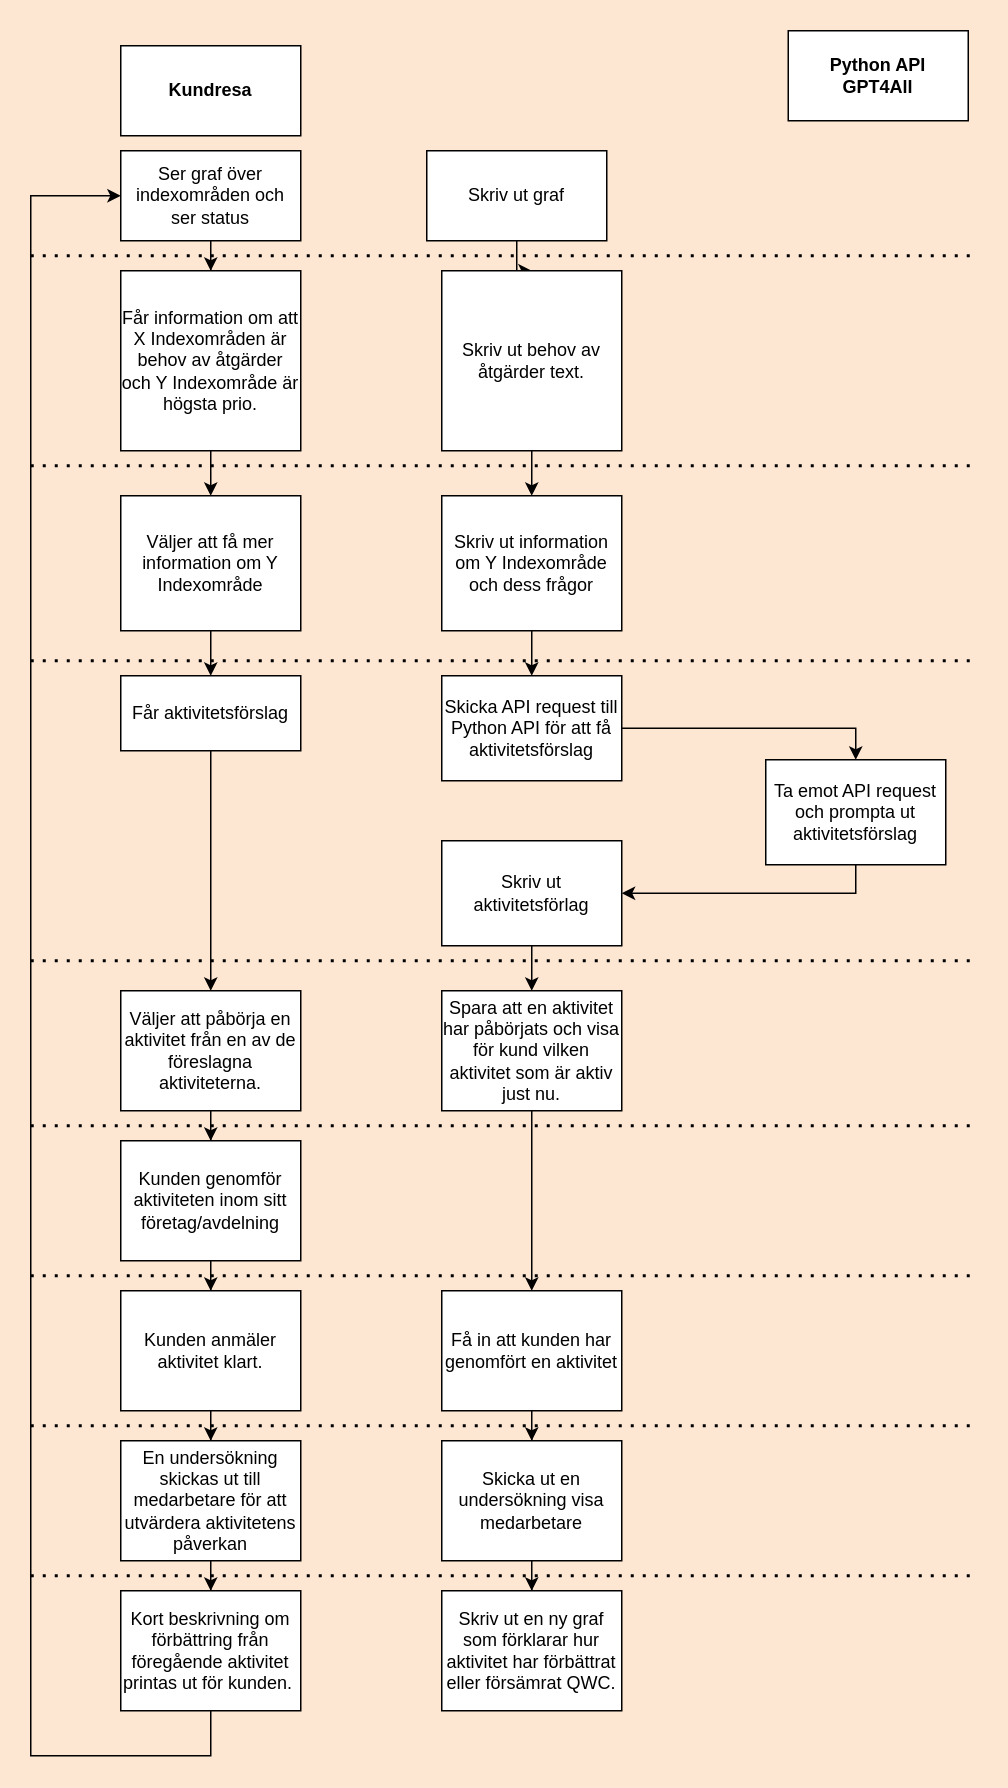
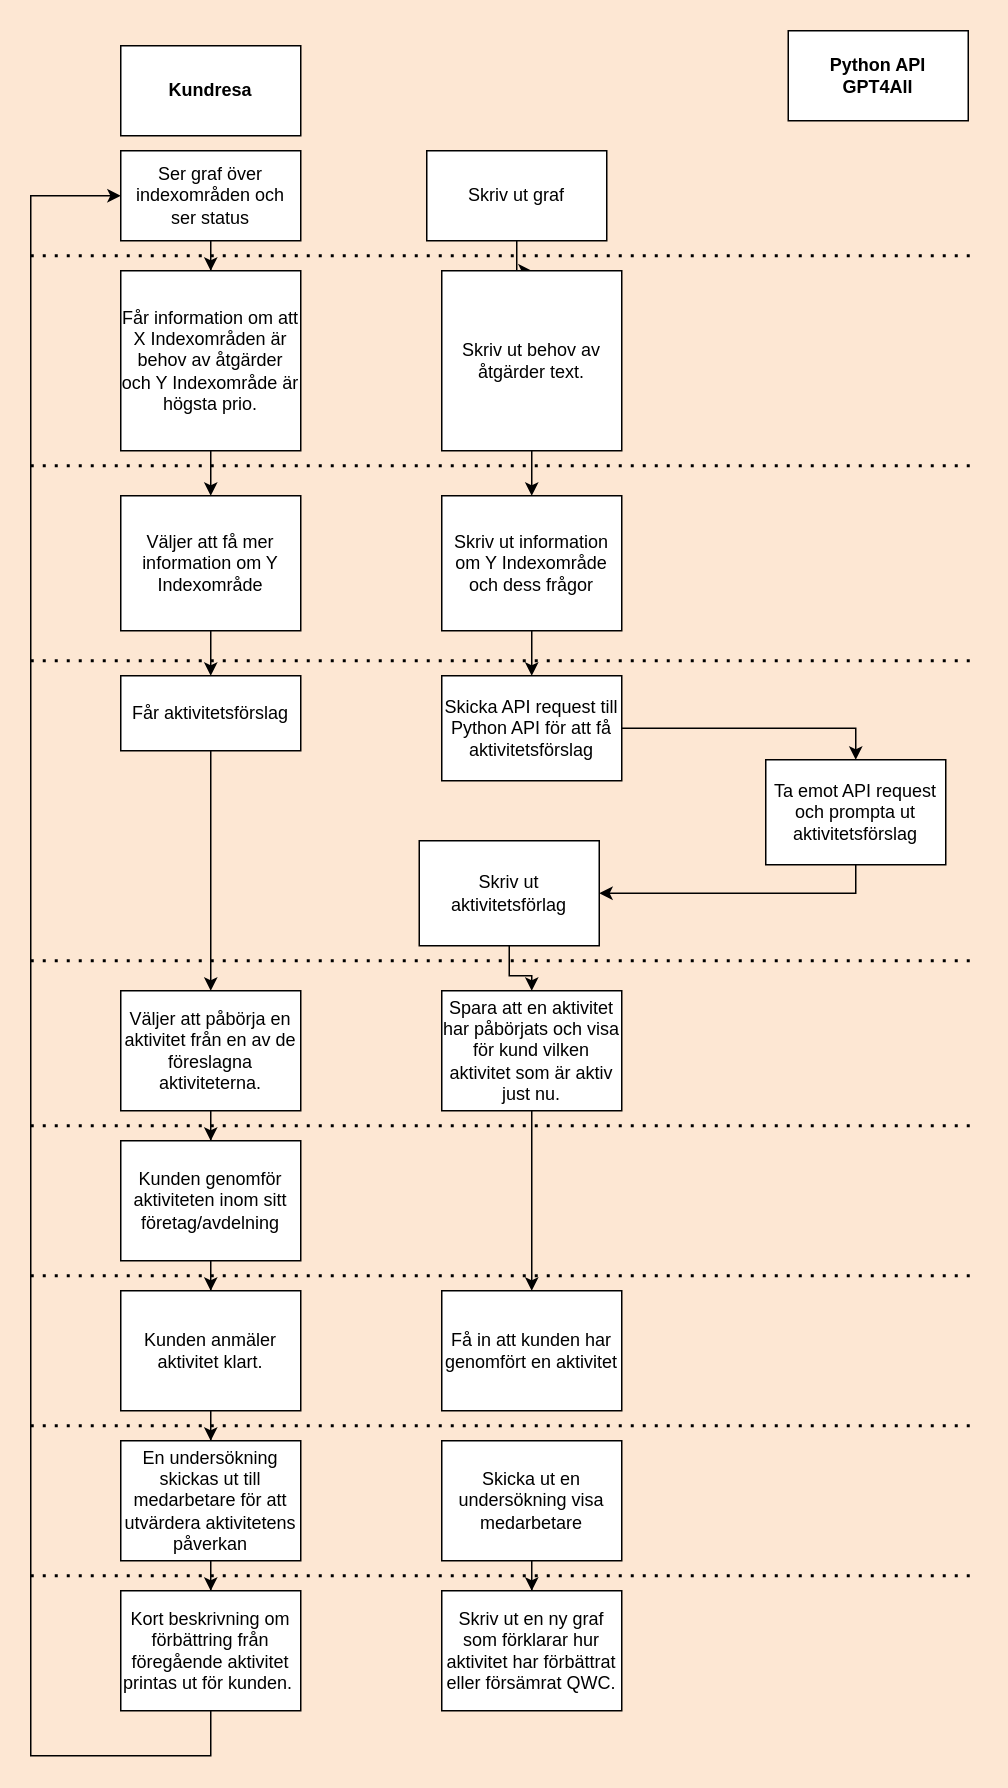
(532, 893) -> (509, 893)
(532, 1431) -> none
